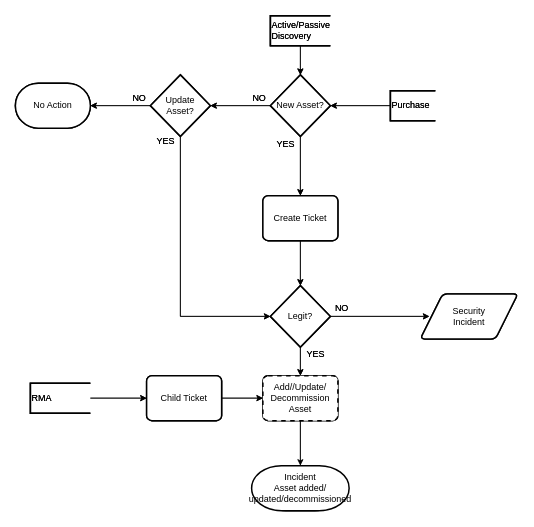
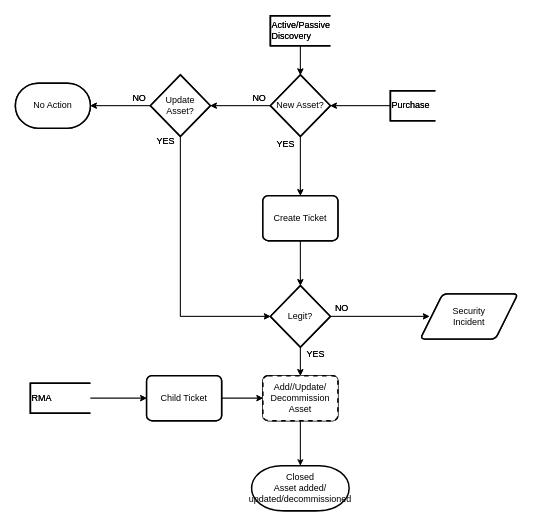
(300, 488) -> (300, 488)
